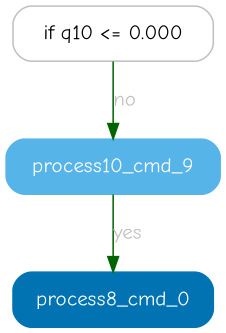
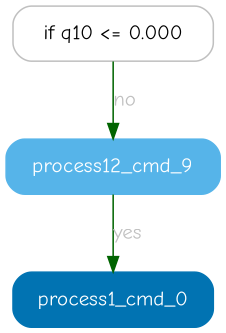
(113, 167) -> (113, 167)
(113, 300) -> (113, 300)
